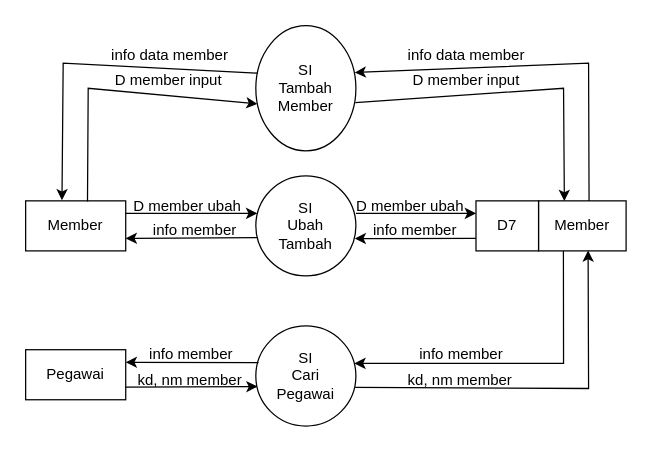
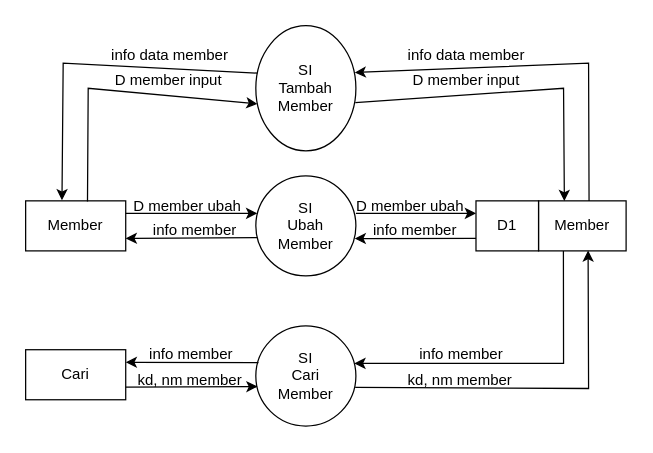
(306, 226) -> (306, 226)
(507, 226) -> (507, 226)
(76, 374) -> (76, 374)
(306, 376) -> (306, 376)
